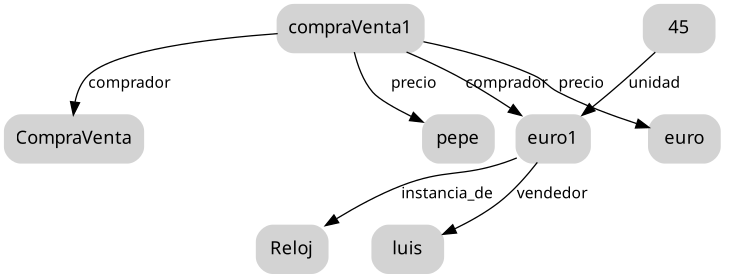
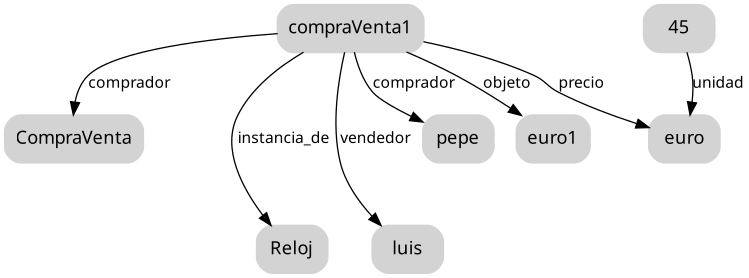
(624, 80) -> (692, 77)
(414, 84) -> (414, 84)
(507, 84) -> (507, 84)
(423, 179) -> (235, 123)
(501, 201) -> (337, 139)
